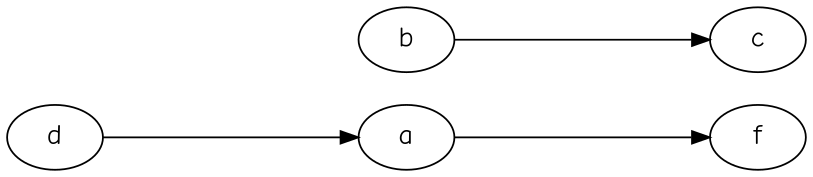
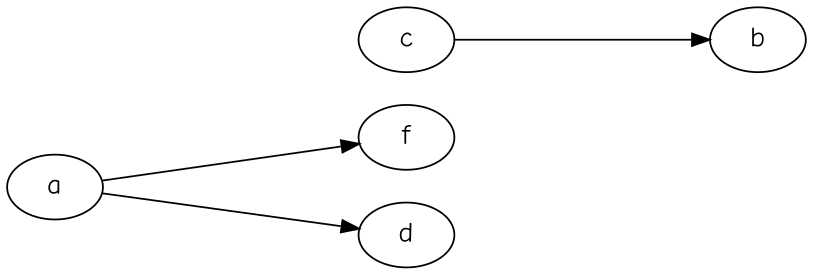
(573, 40) -> (573, 40)
(221, 137) -> (222, 210)
